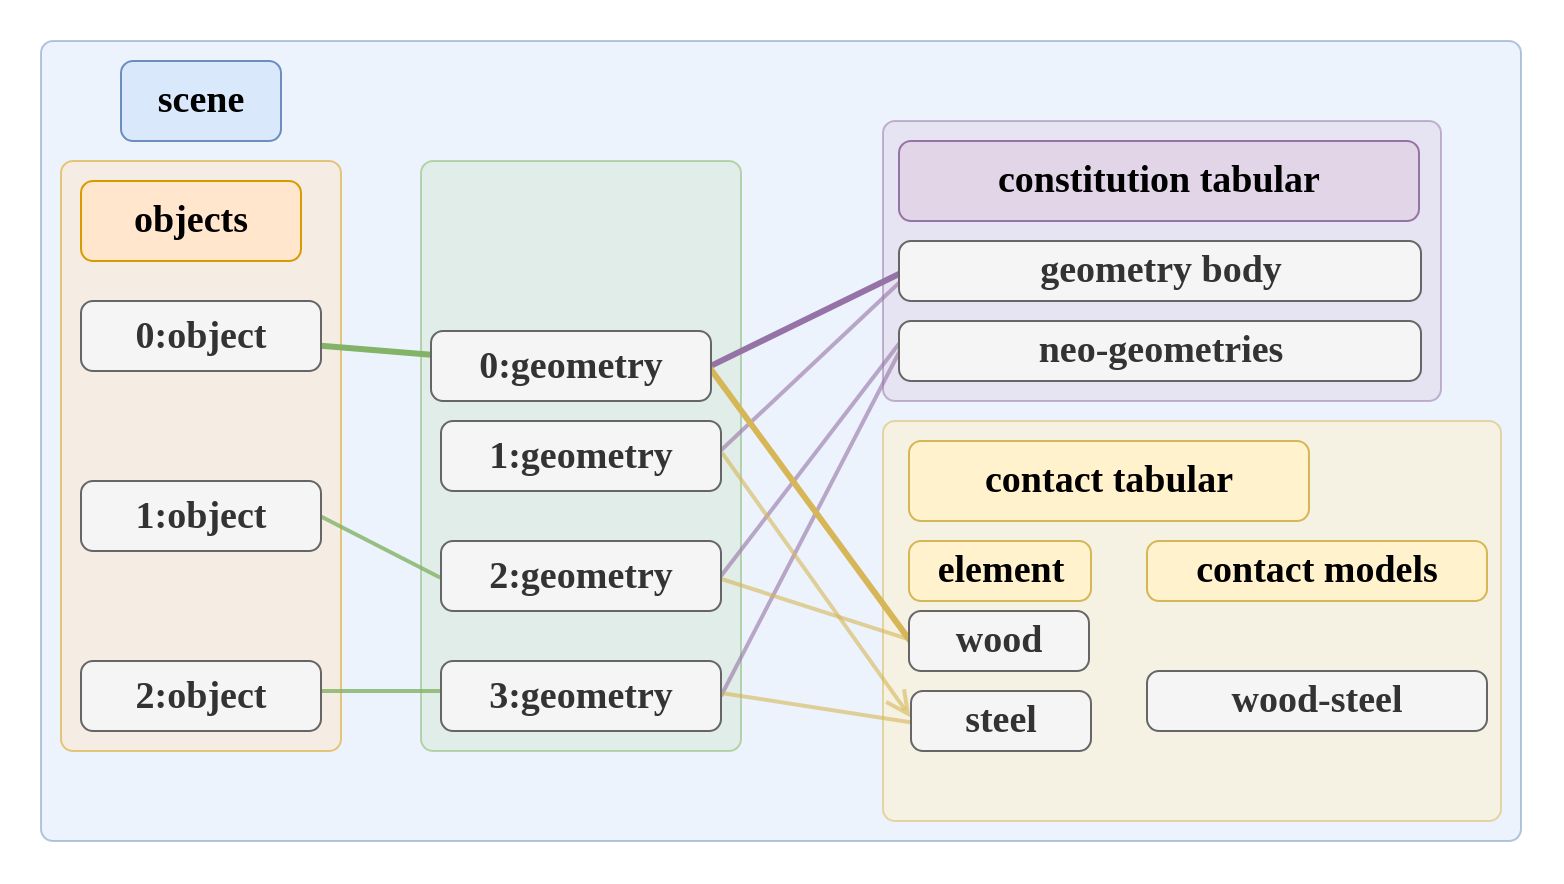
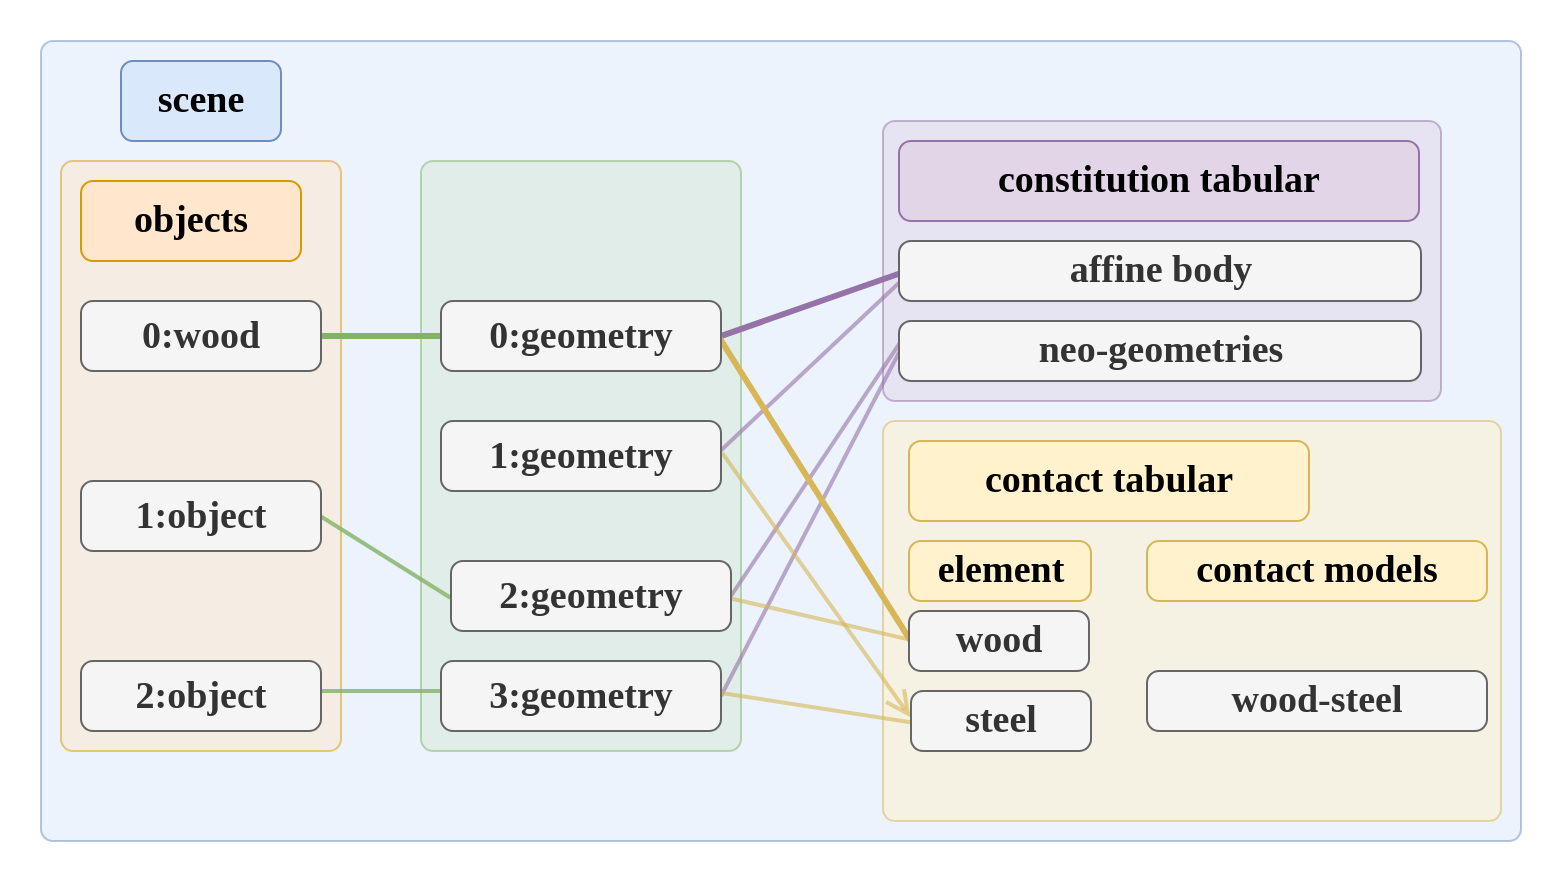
(1162, 271) -> (1162, 271)
(202, 337) -> (202, 337)
(571, 366) -> (581, 336)
(581, 576) -> (591, 596)
